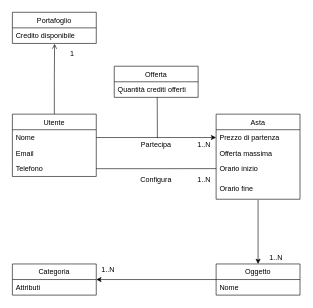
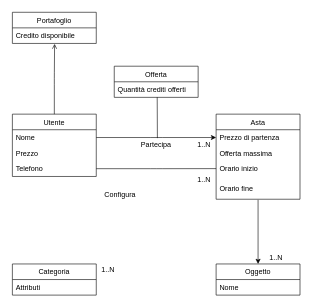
(72, 54) -> none
(24, 154) -> (28, 154)
(156, 180) -> (120, 195)
(158, 280) -> none
